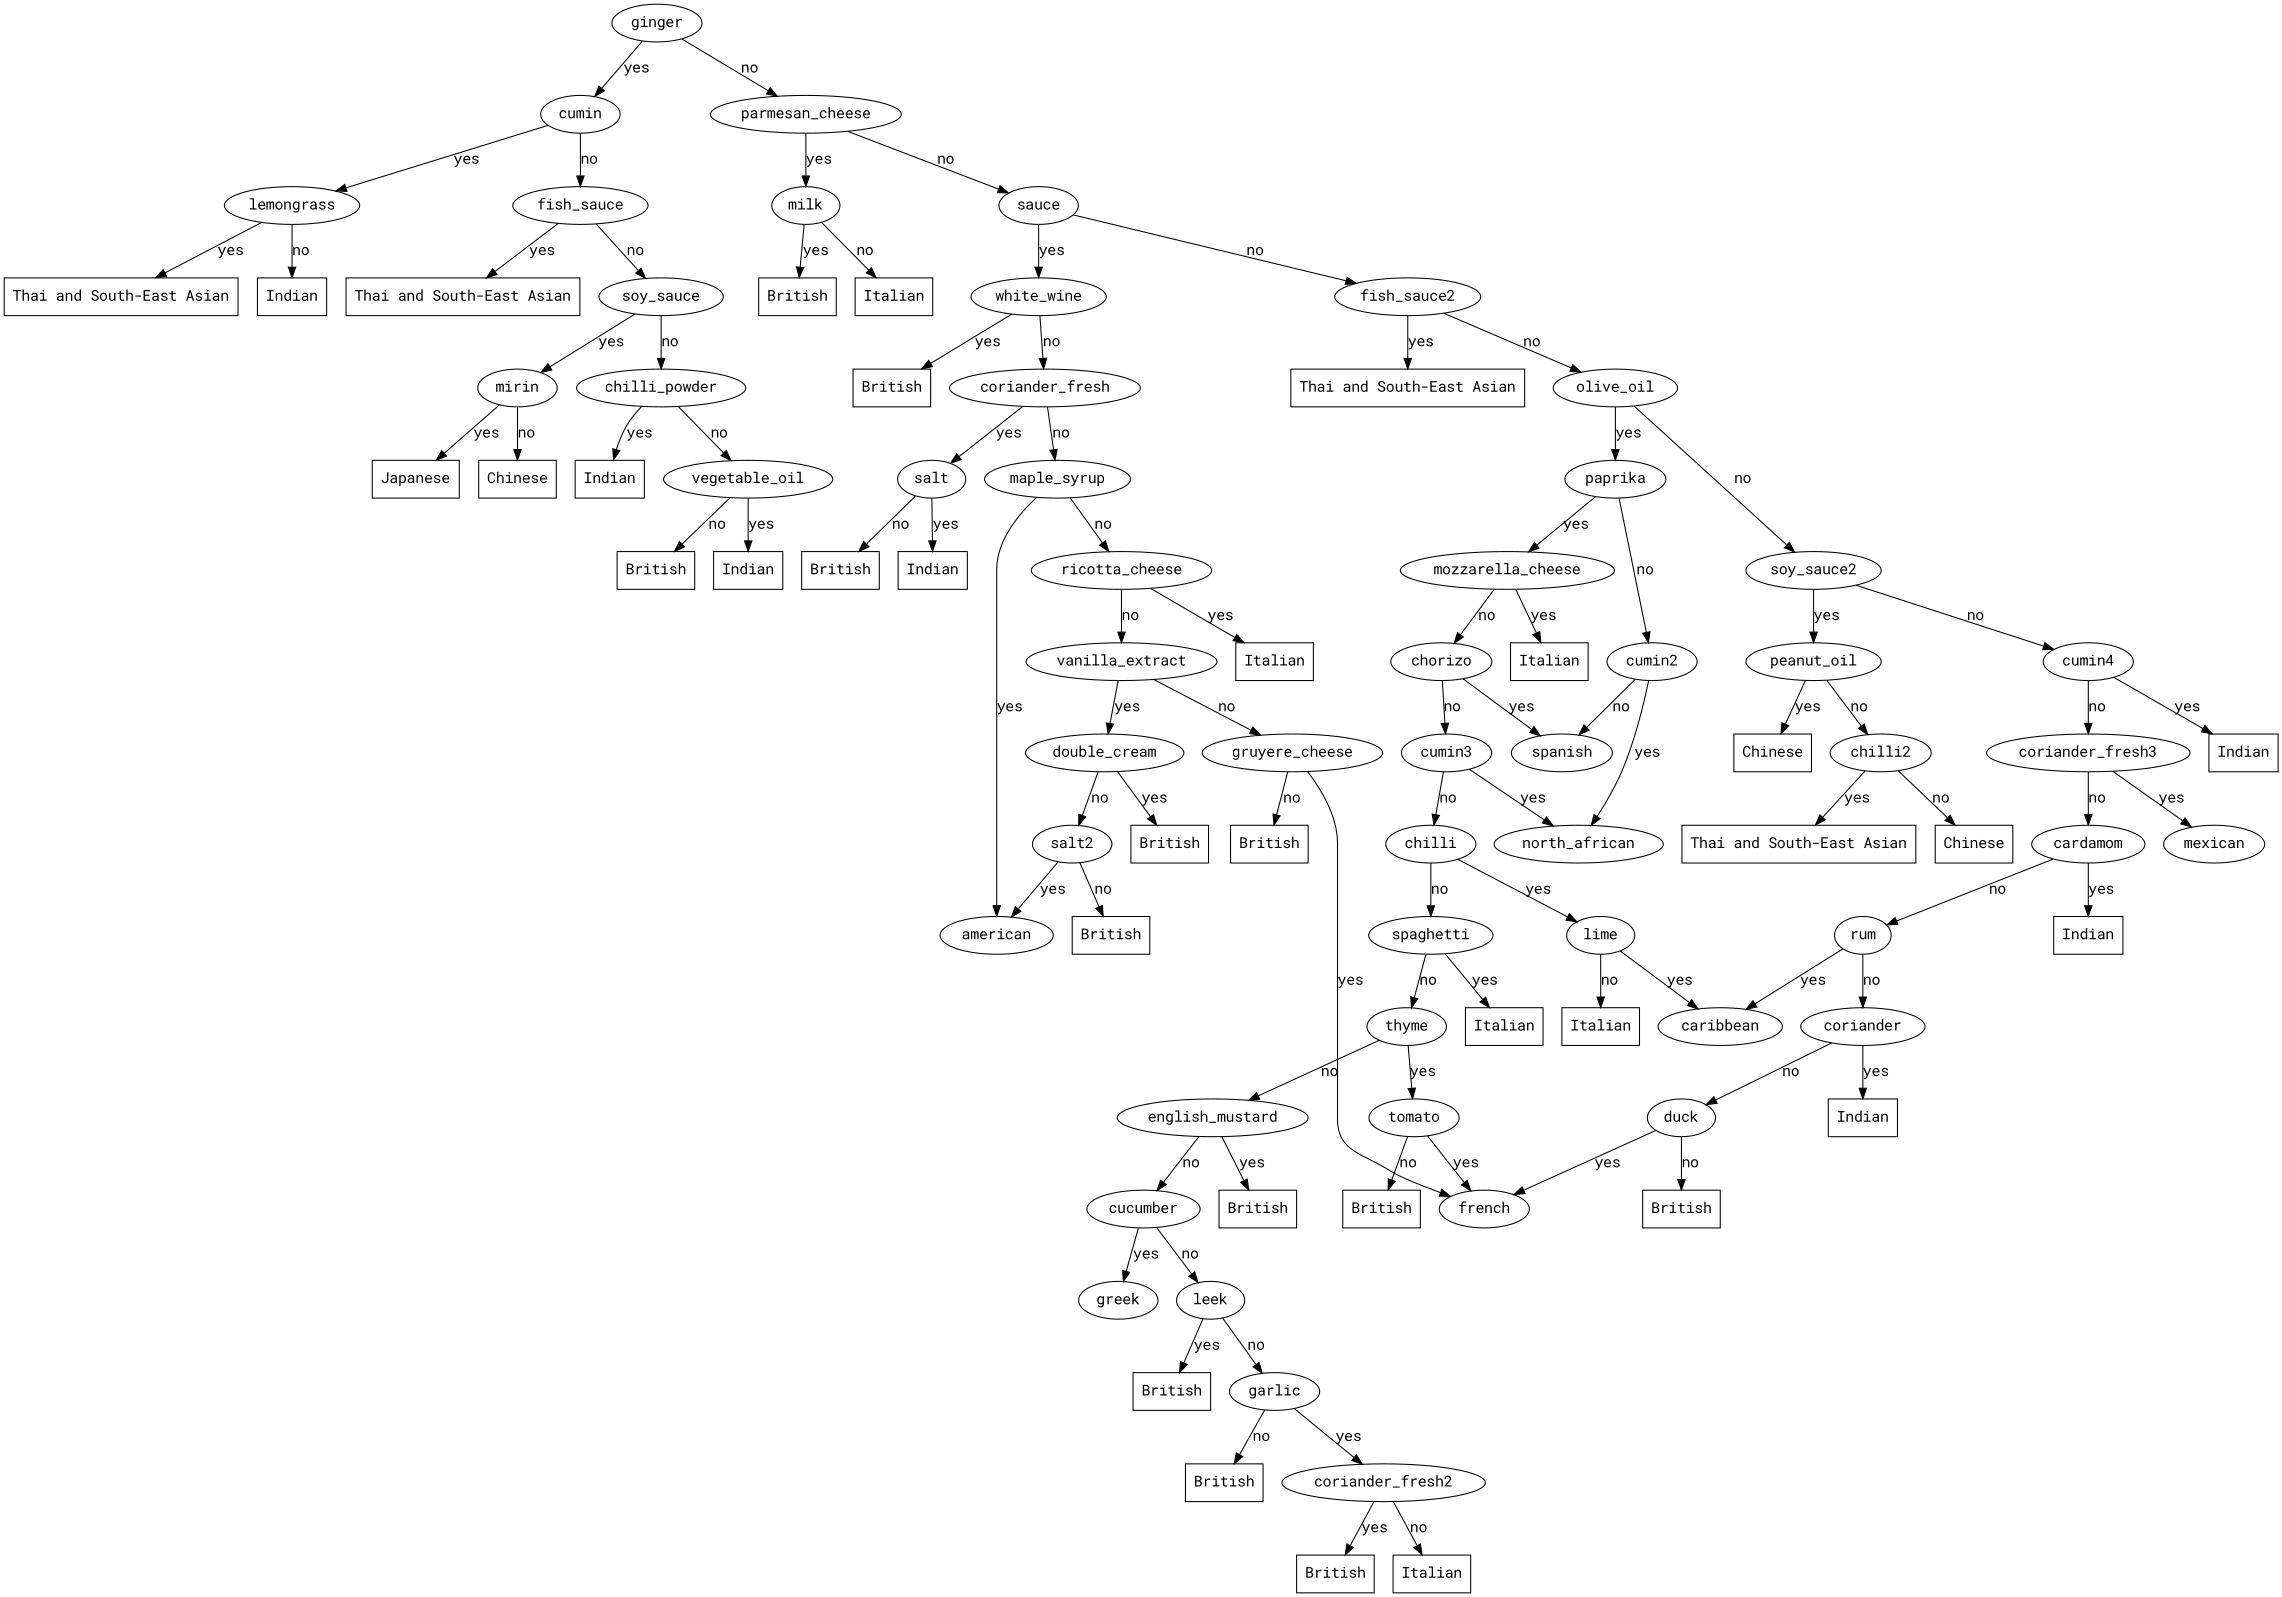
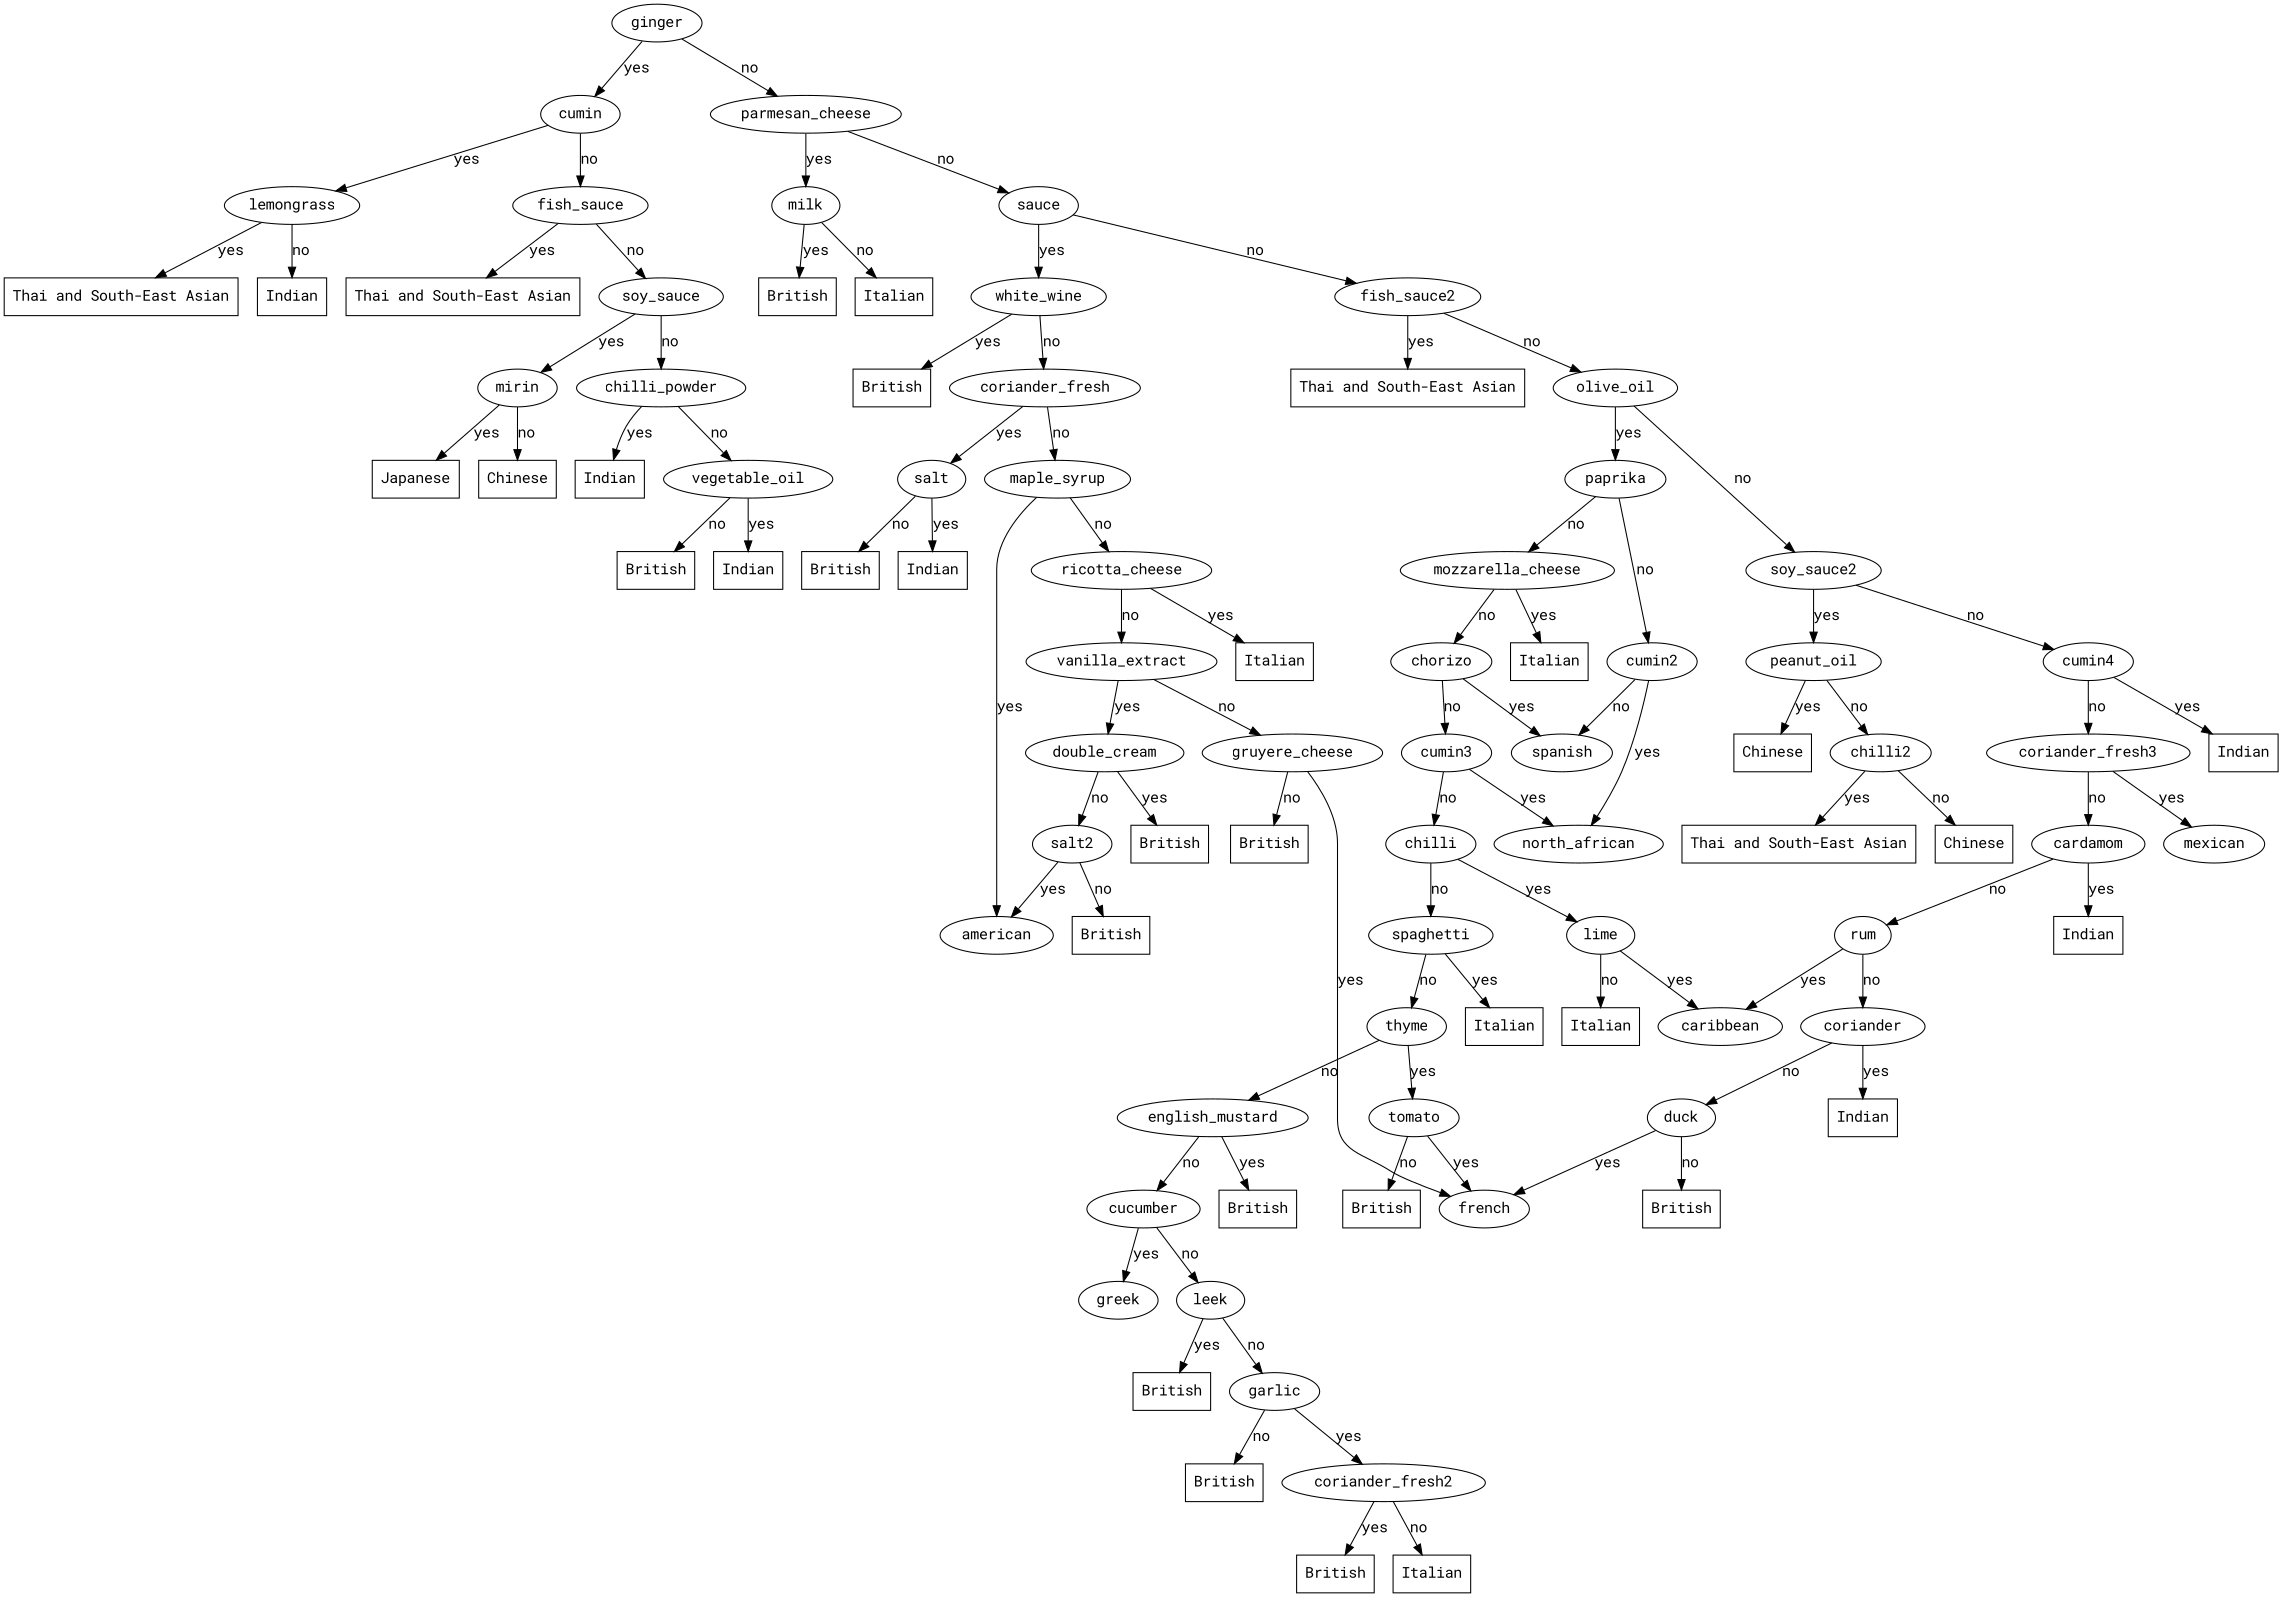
(1576, 525) -> (1576, 525)
